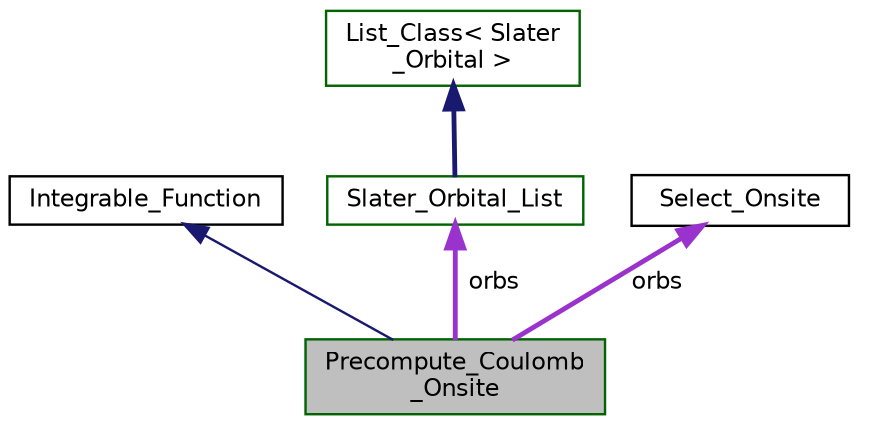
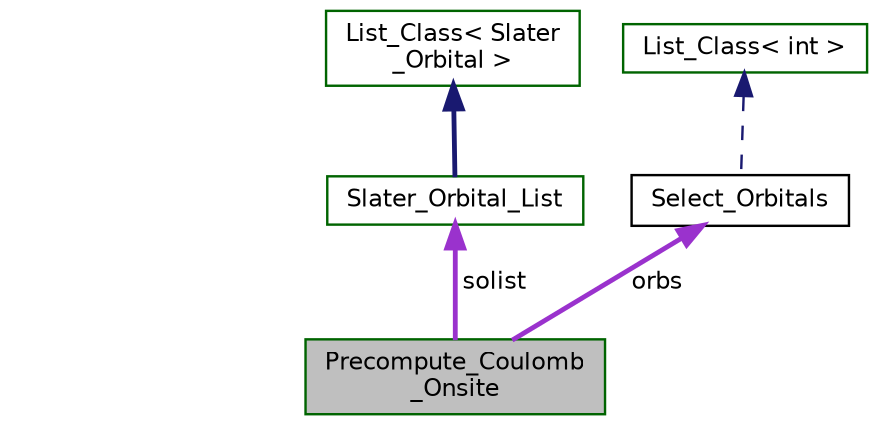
none -> (745, 48)
(146, 200) -> none
(740, 200) -> (740, 200)
(492, 283) -> (492, 283)
